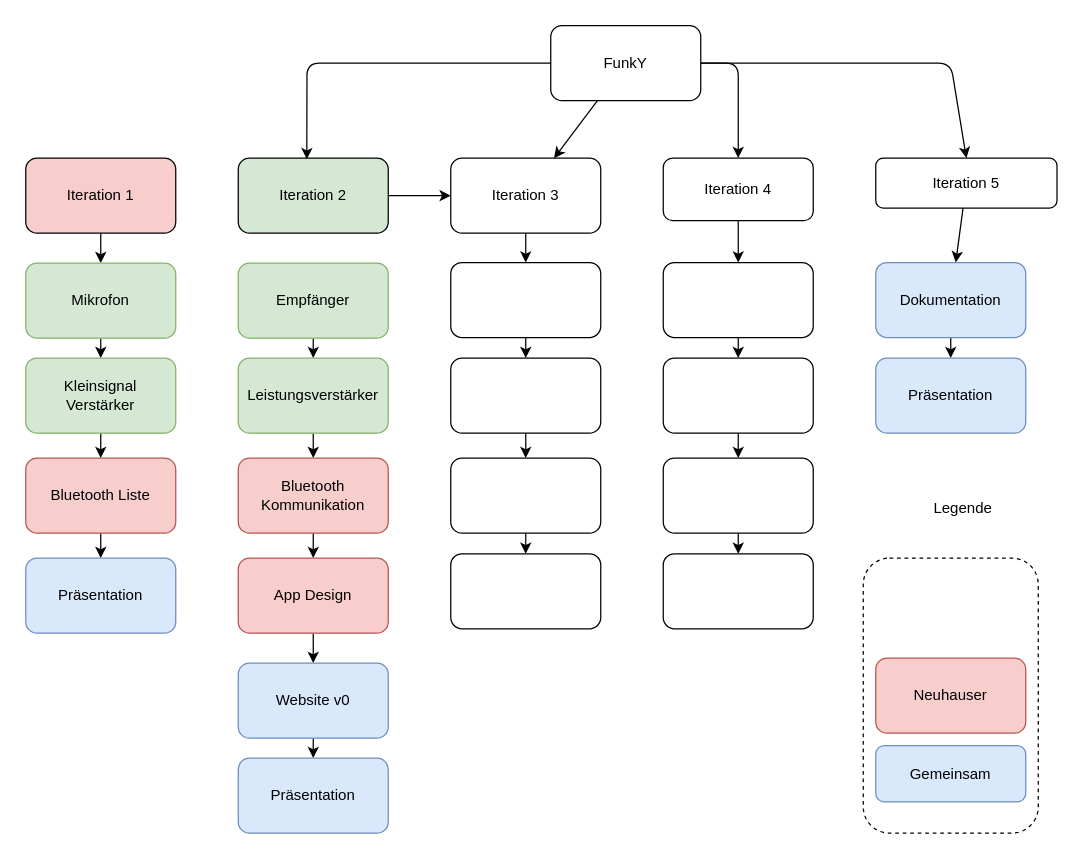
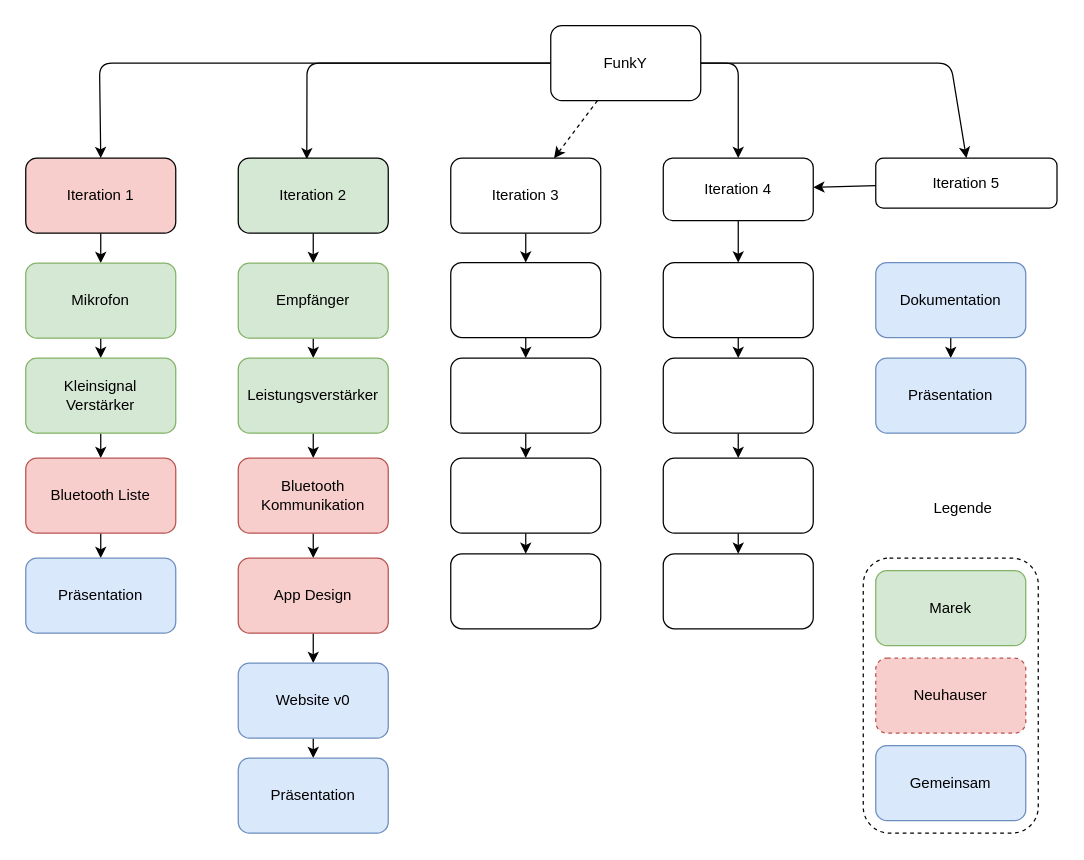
none -> (167, 63)
(578, 126) -> (578, 126)
(415, 196) -> (313, 244)
(960, 231) -> (848, 186)
none -> (951, 608)
(951, 696) -> (951, 696)
(951, 774) -> (951, 783)
